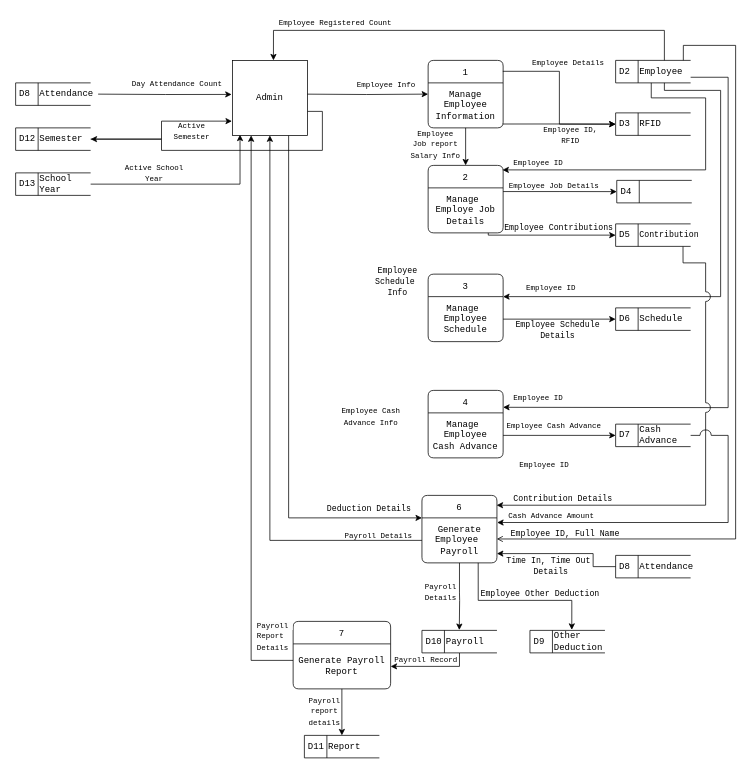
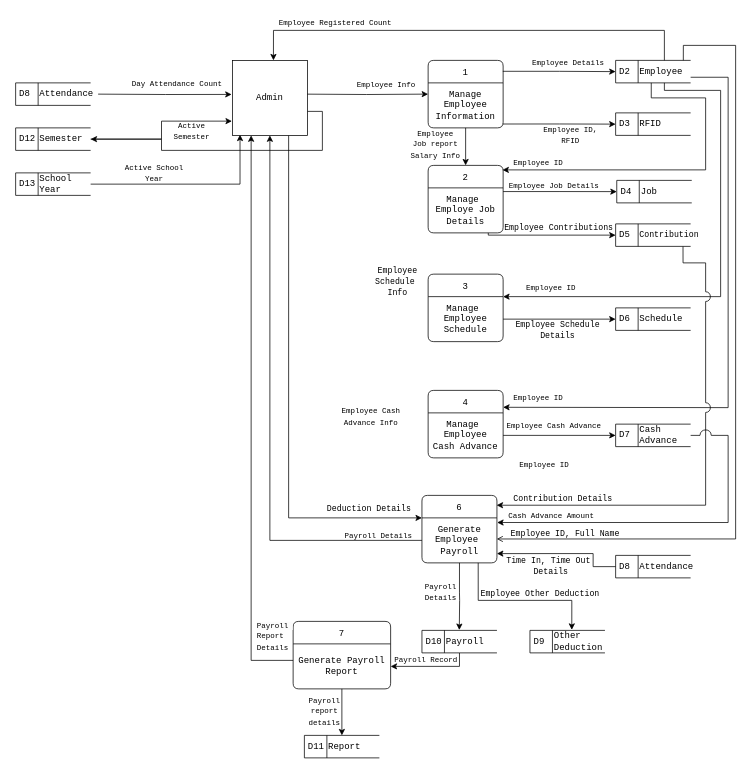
(559, 95) -> (583, 71)
none -> (665, 192)
